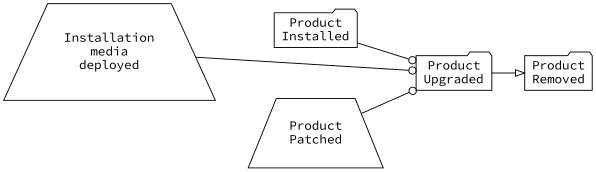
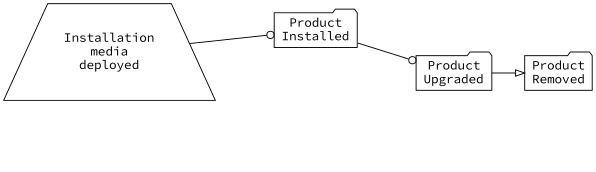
(302, 64) -> (228, 39)
(316, 133) -> none
